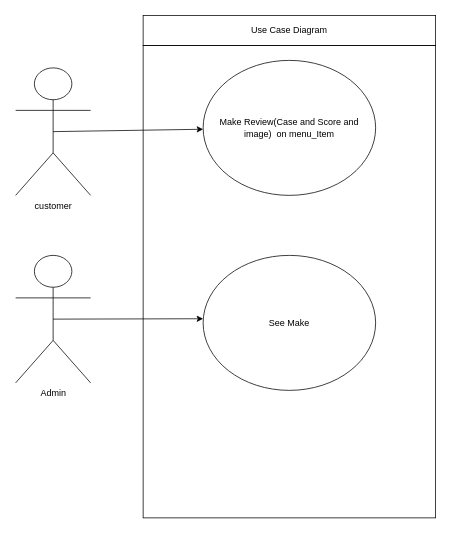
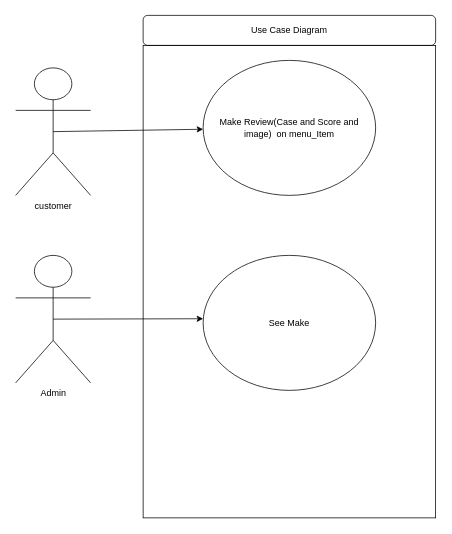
(289, 30) -> (289, 30)
